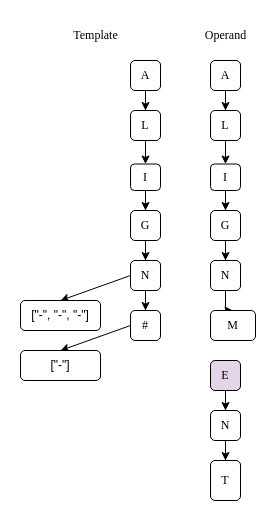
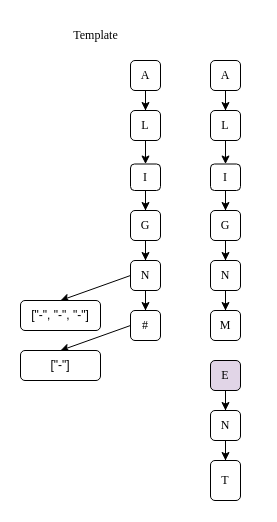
(226, 36) -> none
(233, 326) -> (226, 326)
